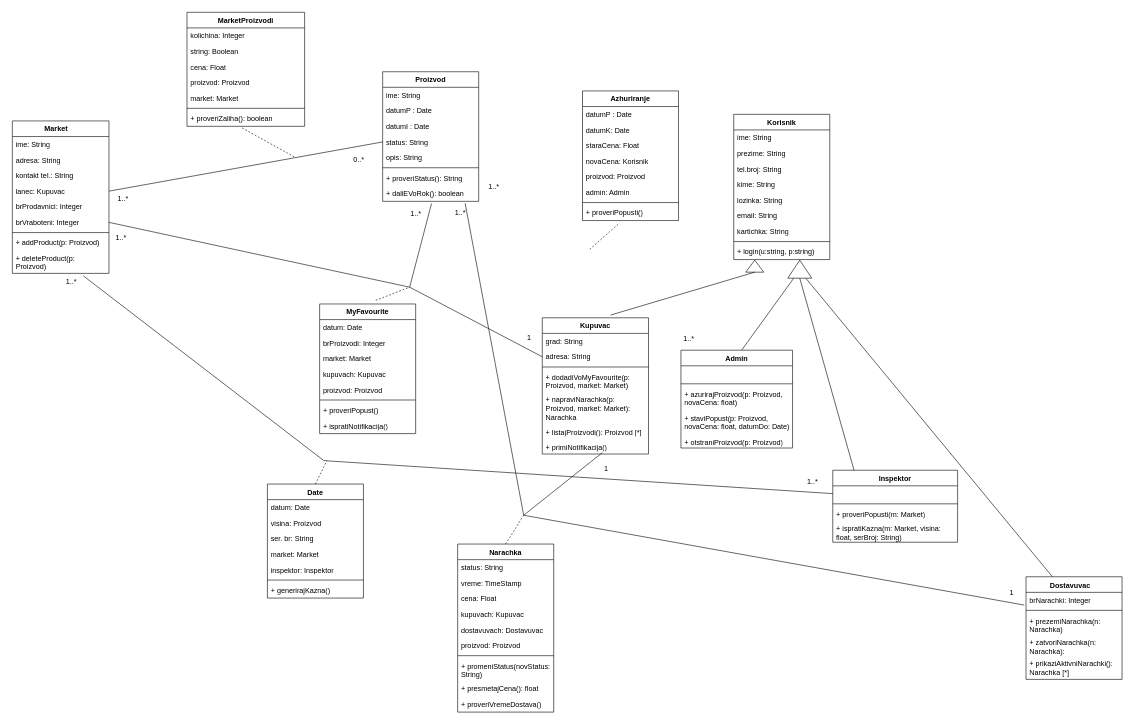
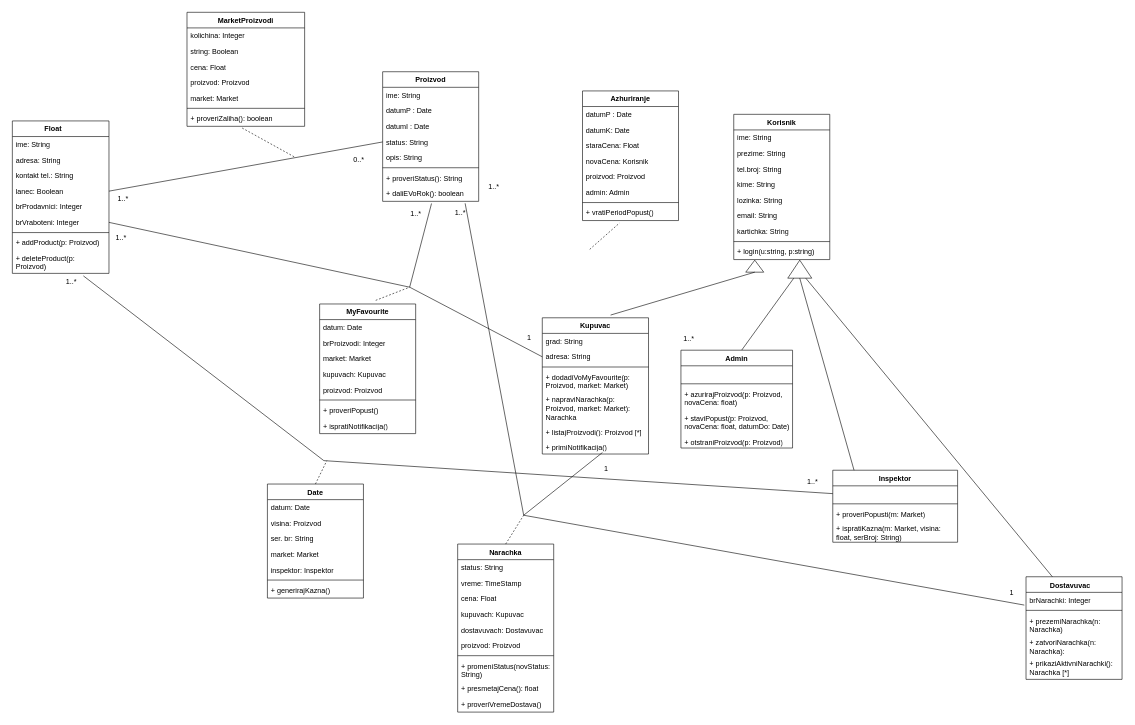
(61, 129) -> (61, 129)
(41, 192) -> (40, 192)
(619, 213) -> (625, 213)
